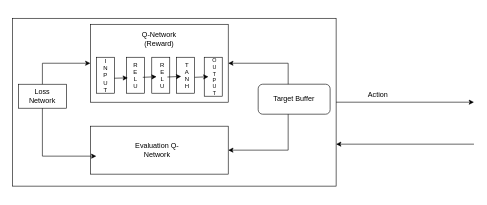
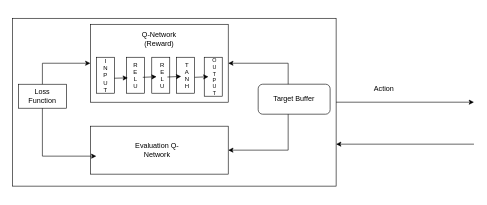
(378, 95) -> (384, 89)
(42, 96) -> (42, 96)
